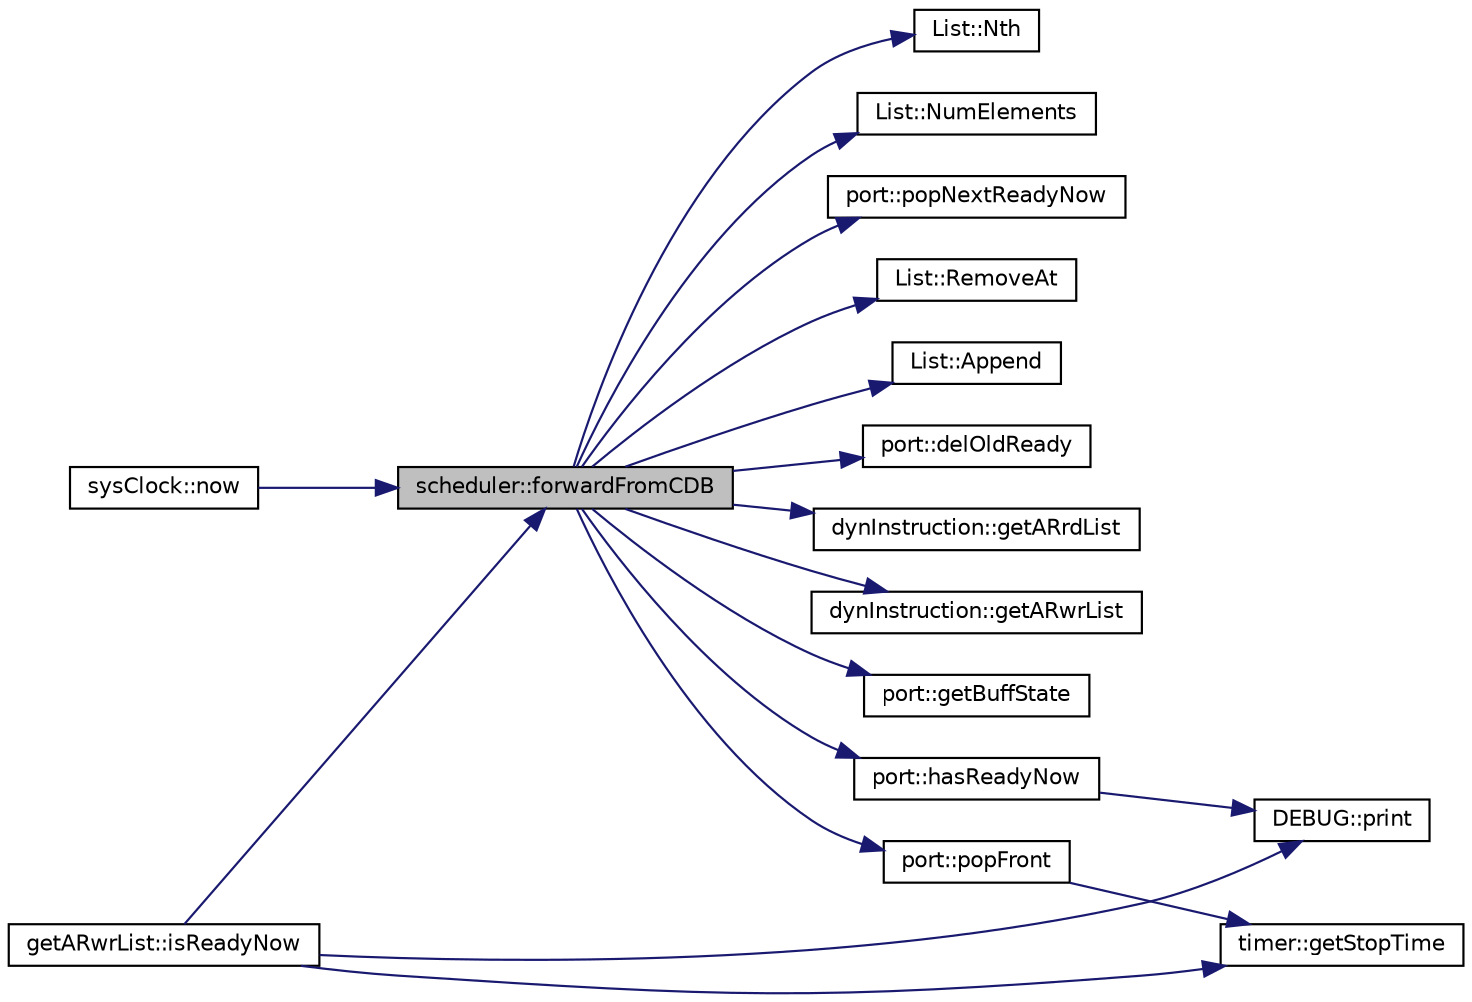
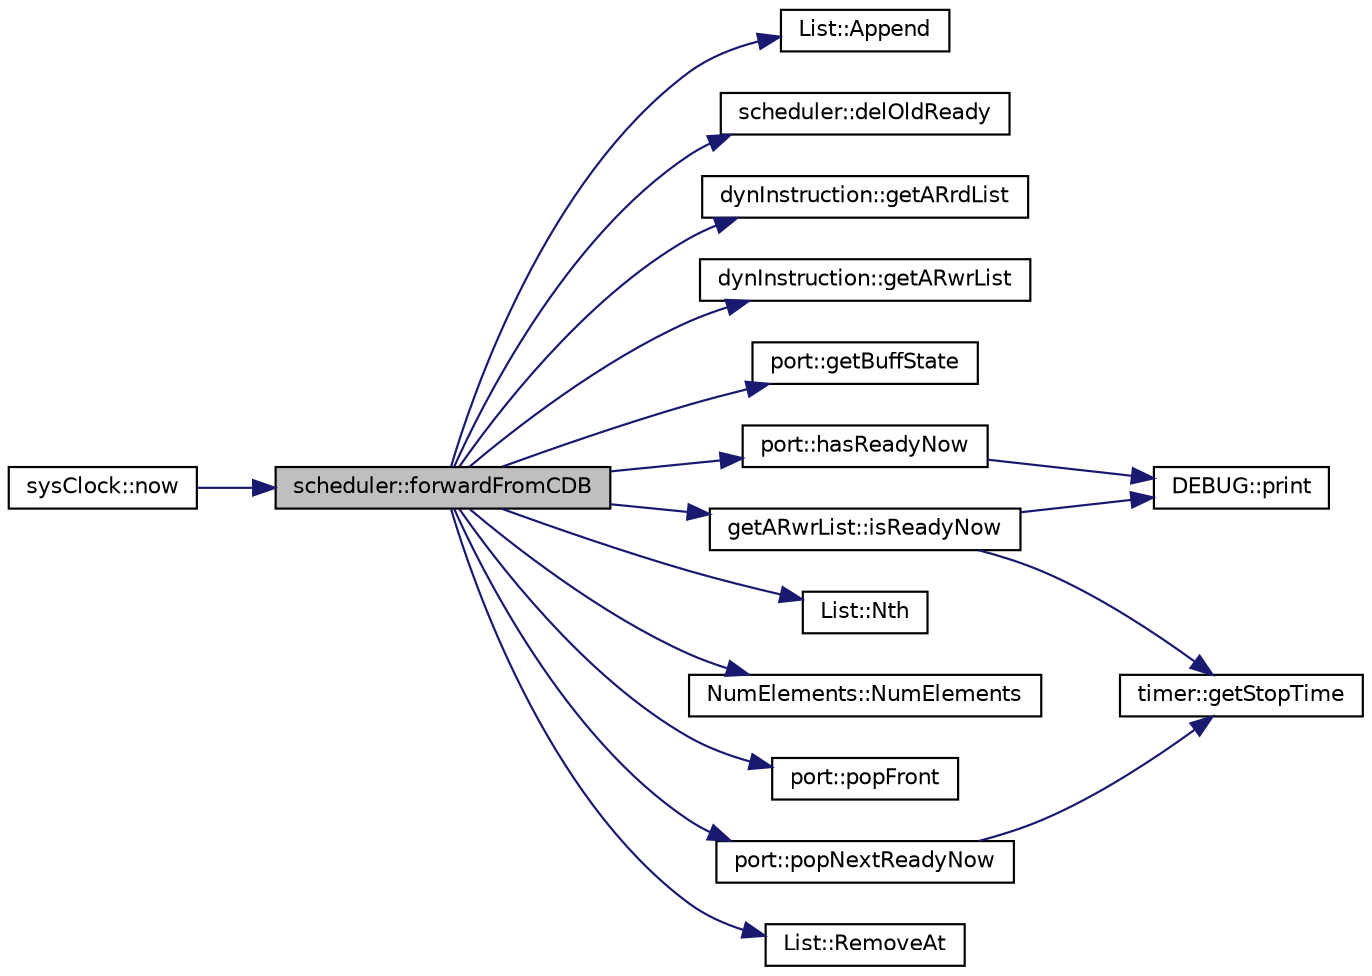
(977, 114) -> (865, 696)
(977, 446) -> (865, 114)
(357, 725) -> (649, 508)
(1117, 894) -> (1092, 796)
